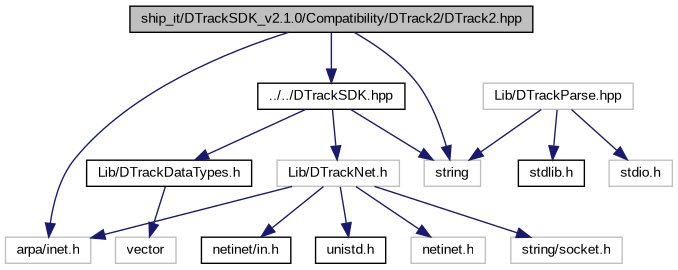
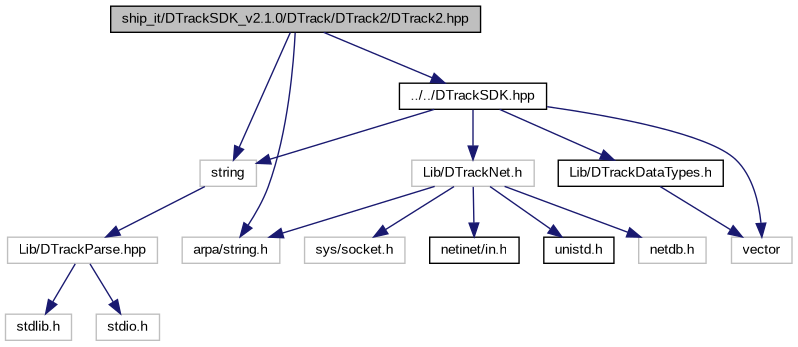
(331, 19) -> (296, 19)
(511, 131) -> (162, 209)
none -> (678, 133)
(551, 173) -> (38, 327)
(48, 250) -> (231, 250)
(448, 250) -> (672, 250)
(566, 250) -> (355, 250)
